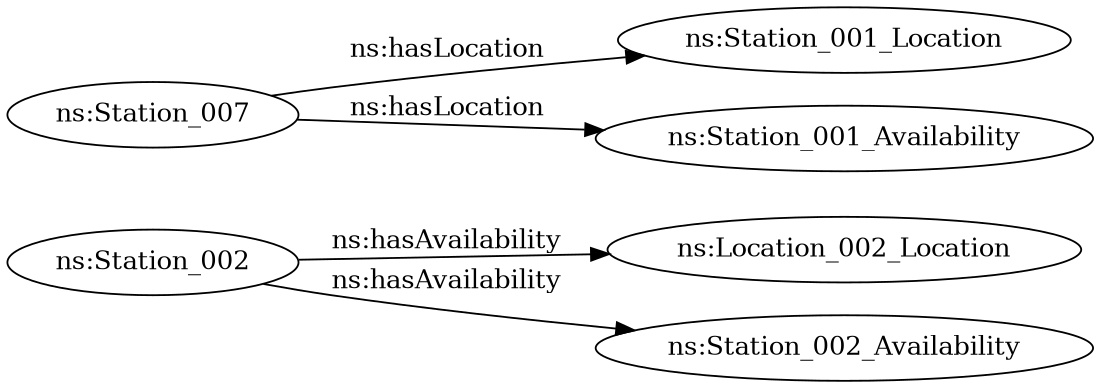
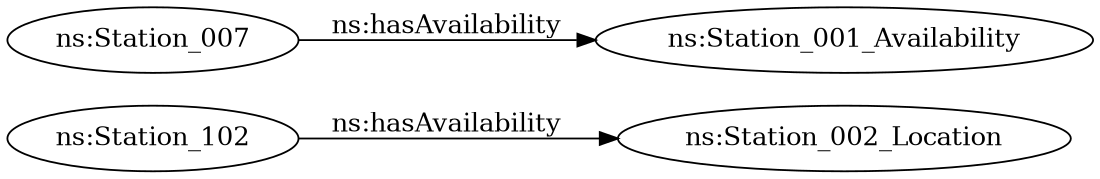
(844, 40) -> none
(447, 108) -> (447, 26)
(844, 250) -> (844, 138)
(153, 262) -> (153, 138)
(844, 348) -> none
